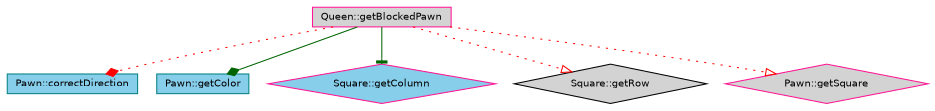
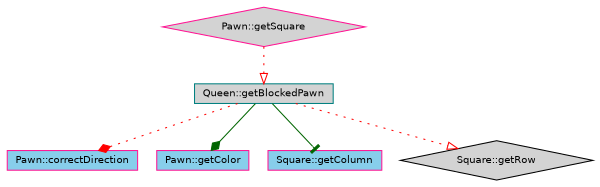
(382, 17) -> (264, 94)
(608, 48) -> (264, 60)
(72, 84) -> (72, 160)
(203, 84) -> (203, 160)
(382, 84) -> (325, 160)
